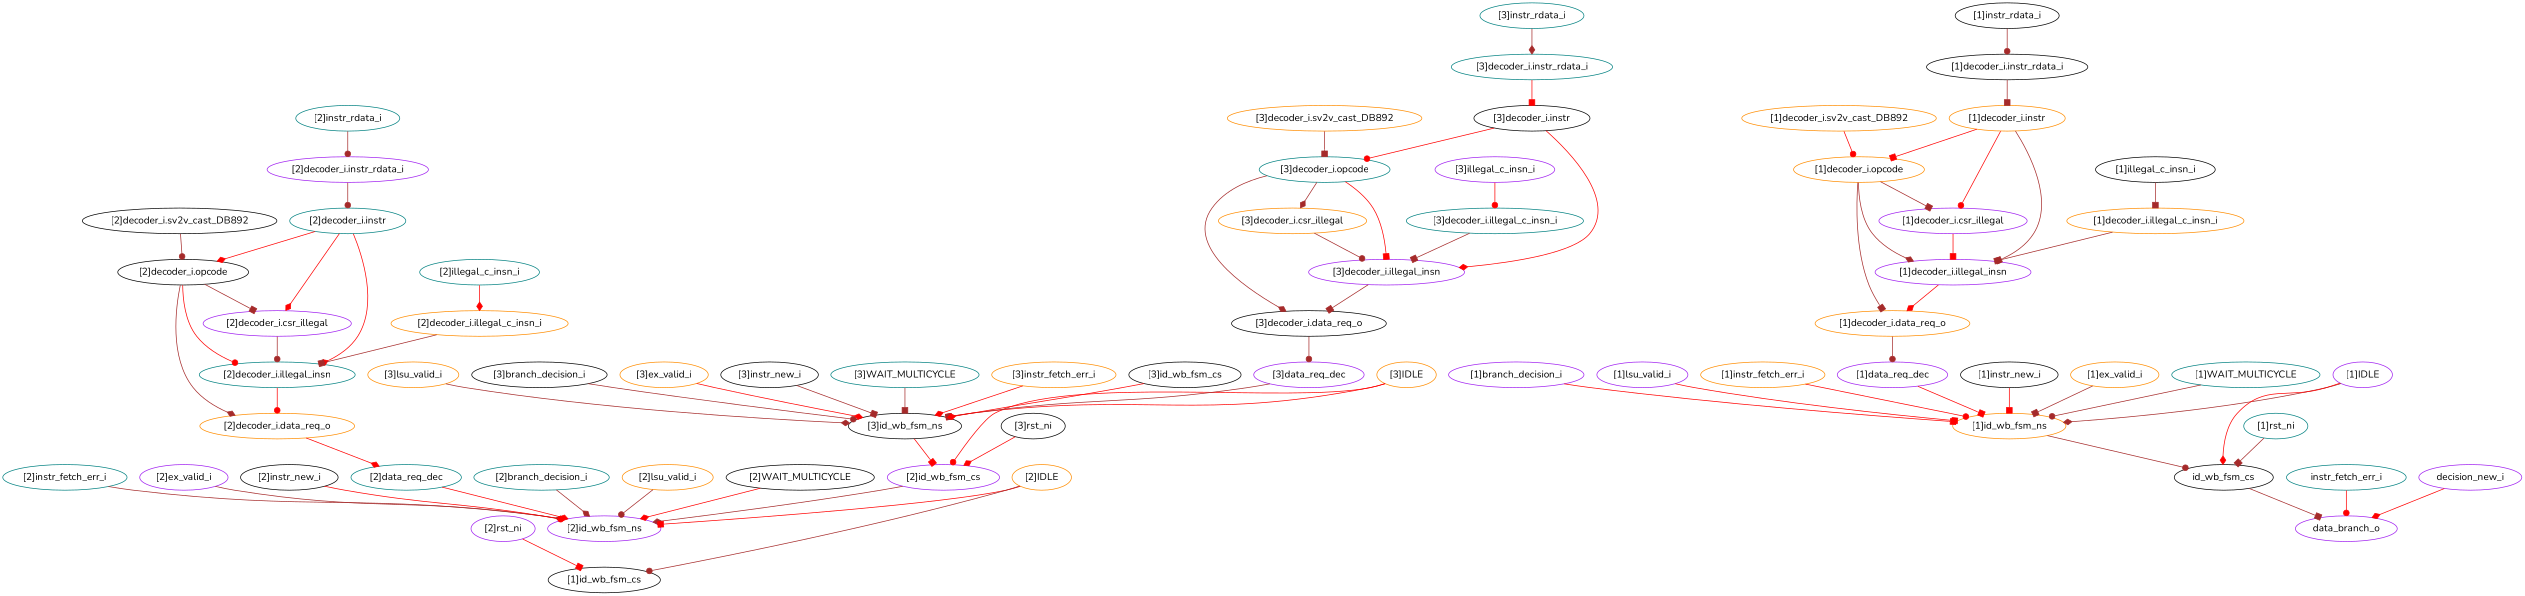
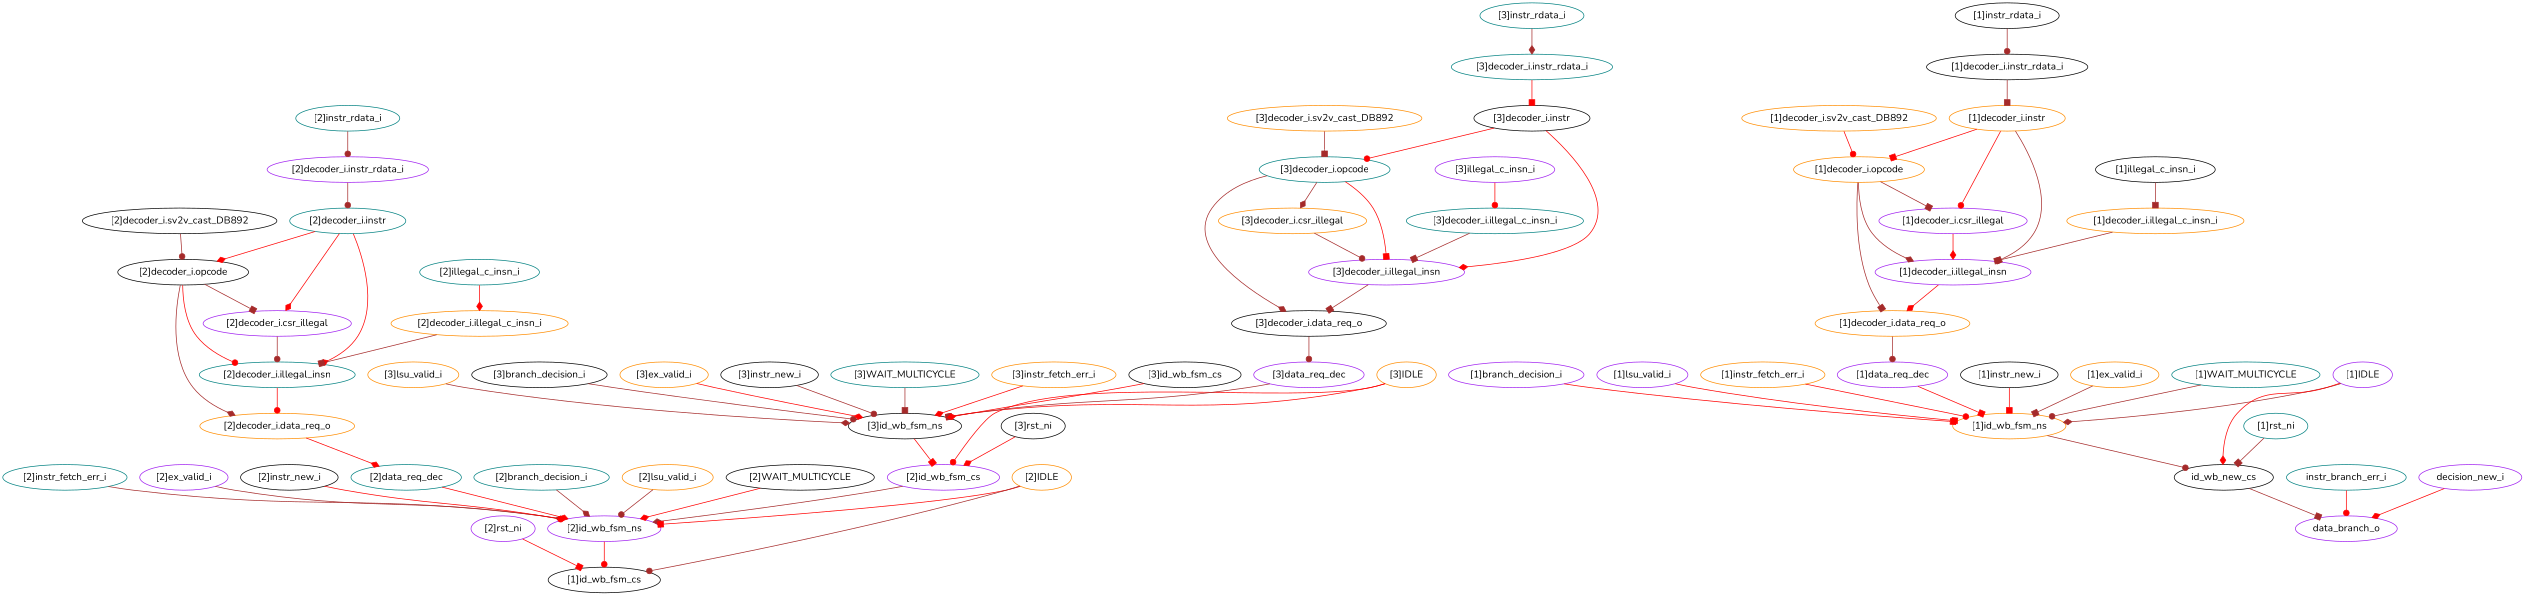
(1953, 243) -> (1953, 243)
(834, 399) -> (834, 399)
(2224, 477) -> (2224, 477)
(2346, 477) -> (2346, 477)
none -> (604, 552)
